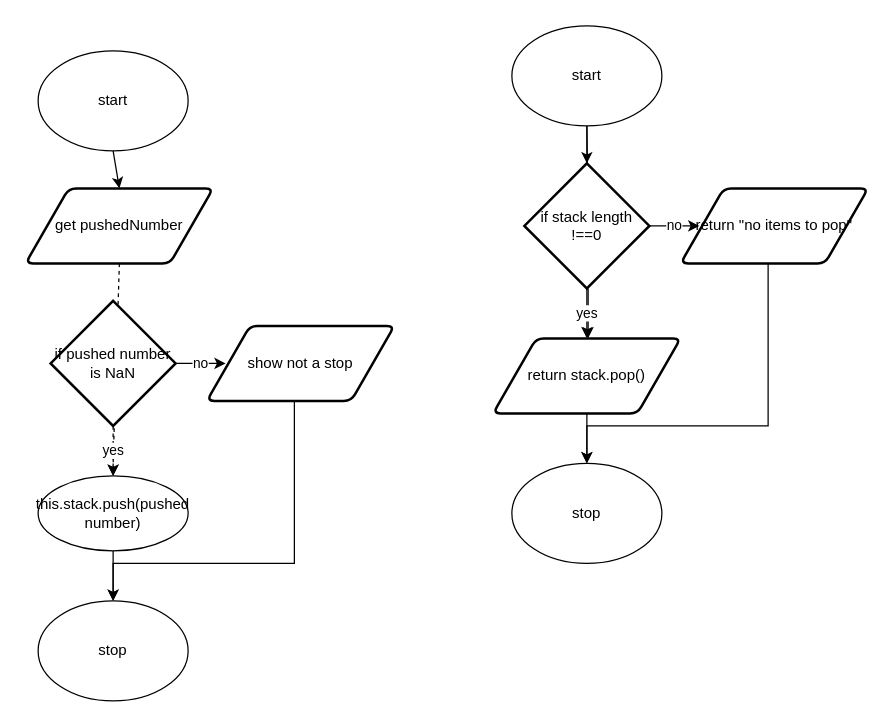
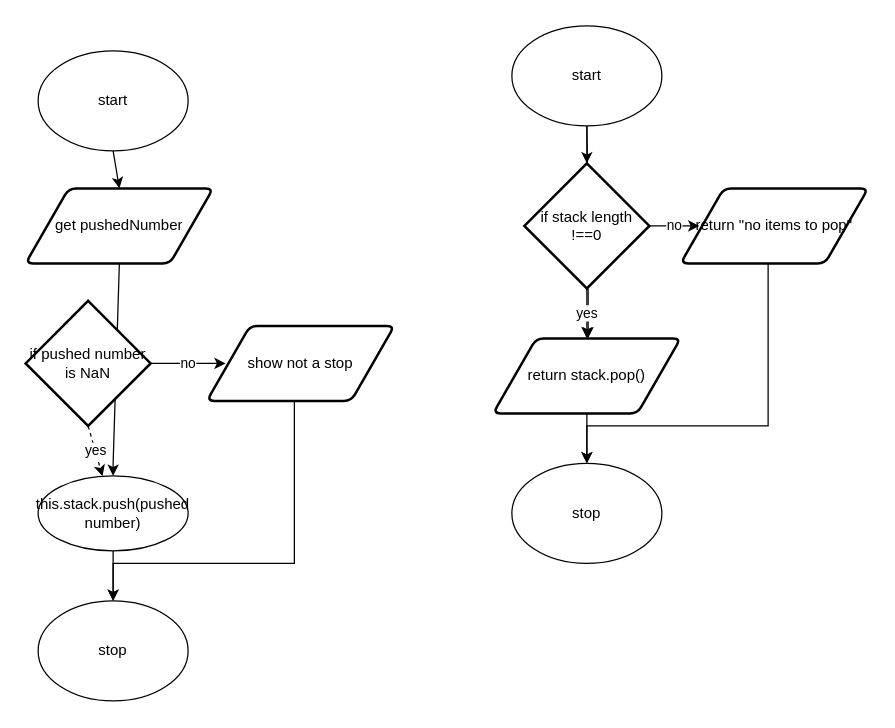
(118, 300) -> (118, 300)
(113, 363) -> (88, 363)
